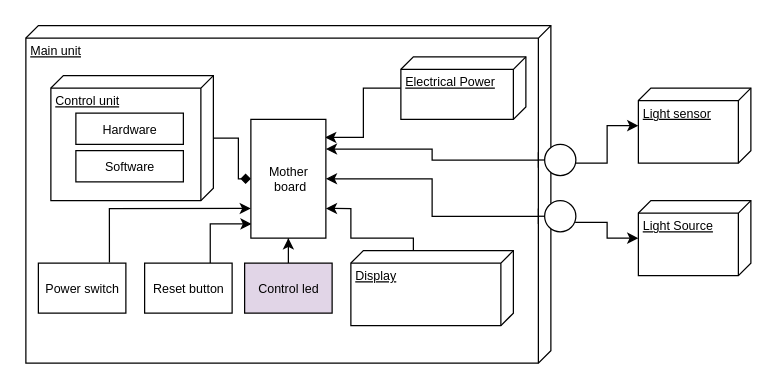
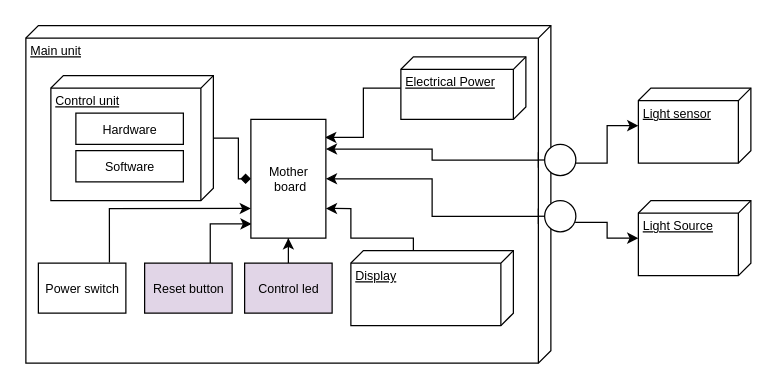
(188, 288) -> (188, 288)
